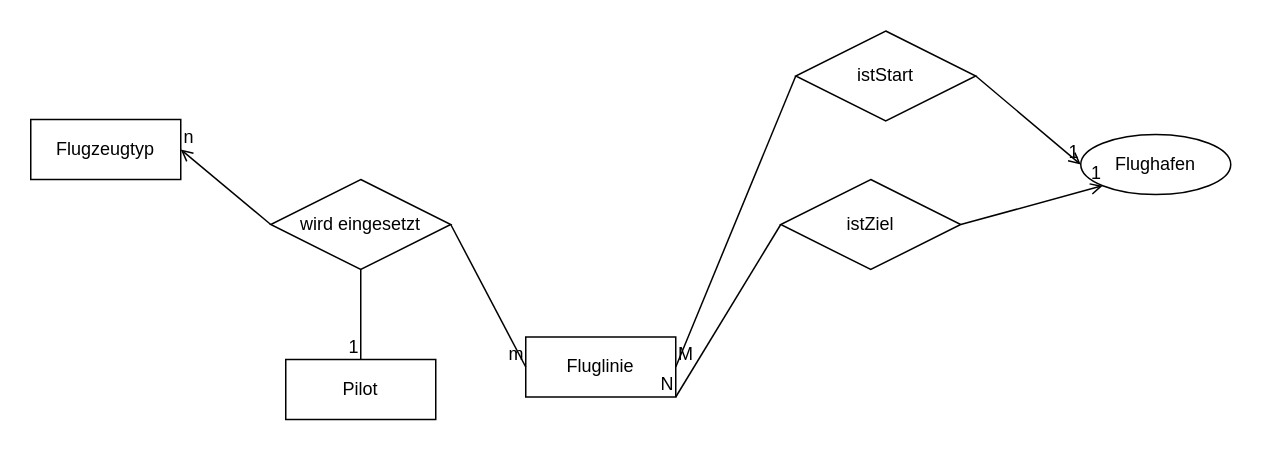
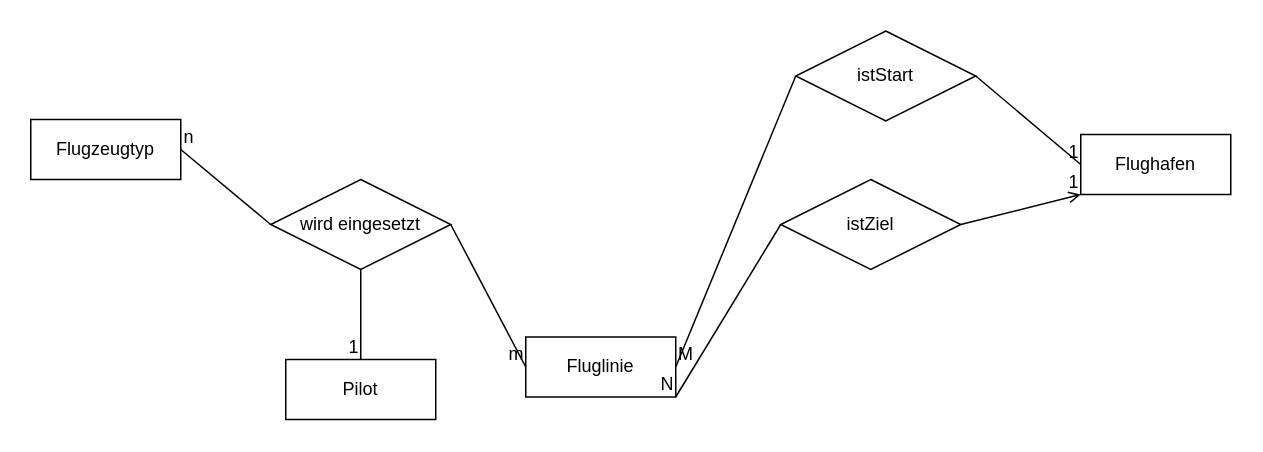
(186, 153) -> (184, 152)
(1076, 160) -> (1076, 160)
(1156, 164) -> (1156, 164)
